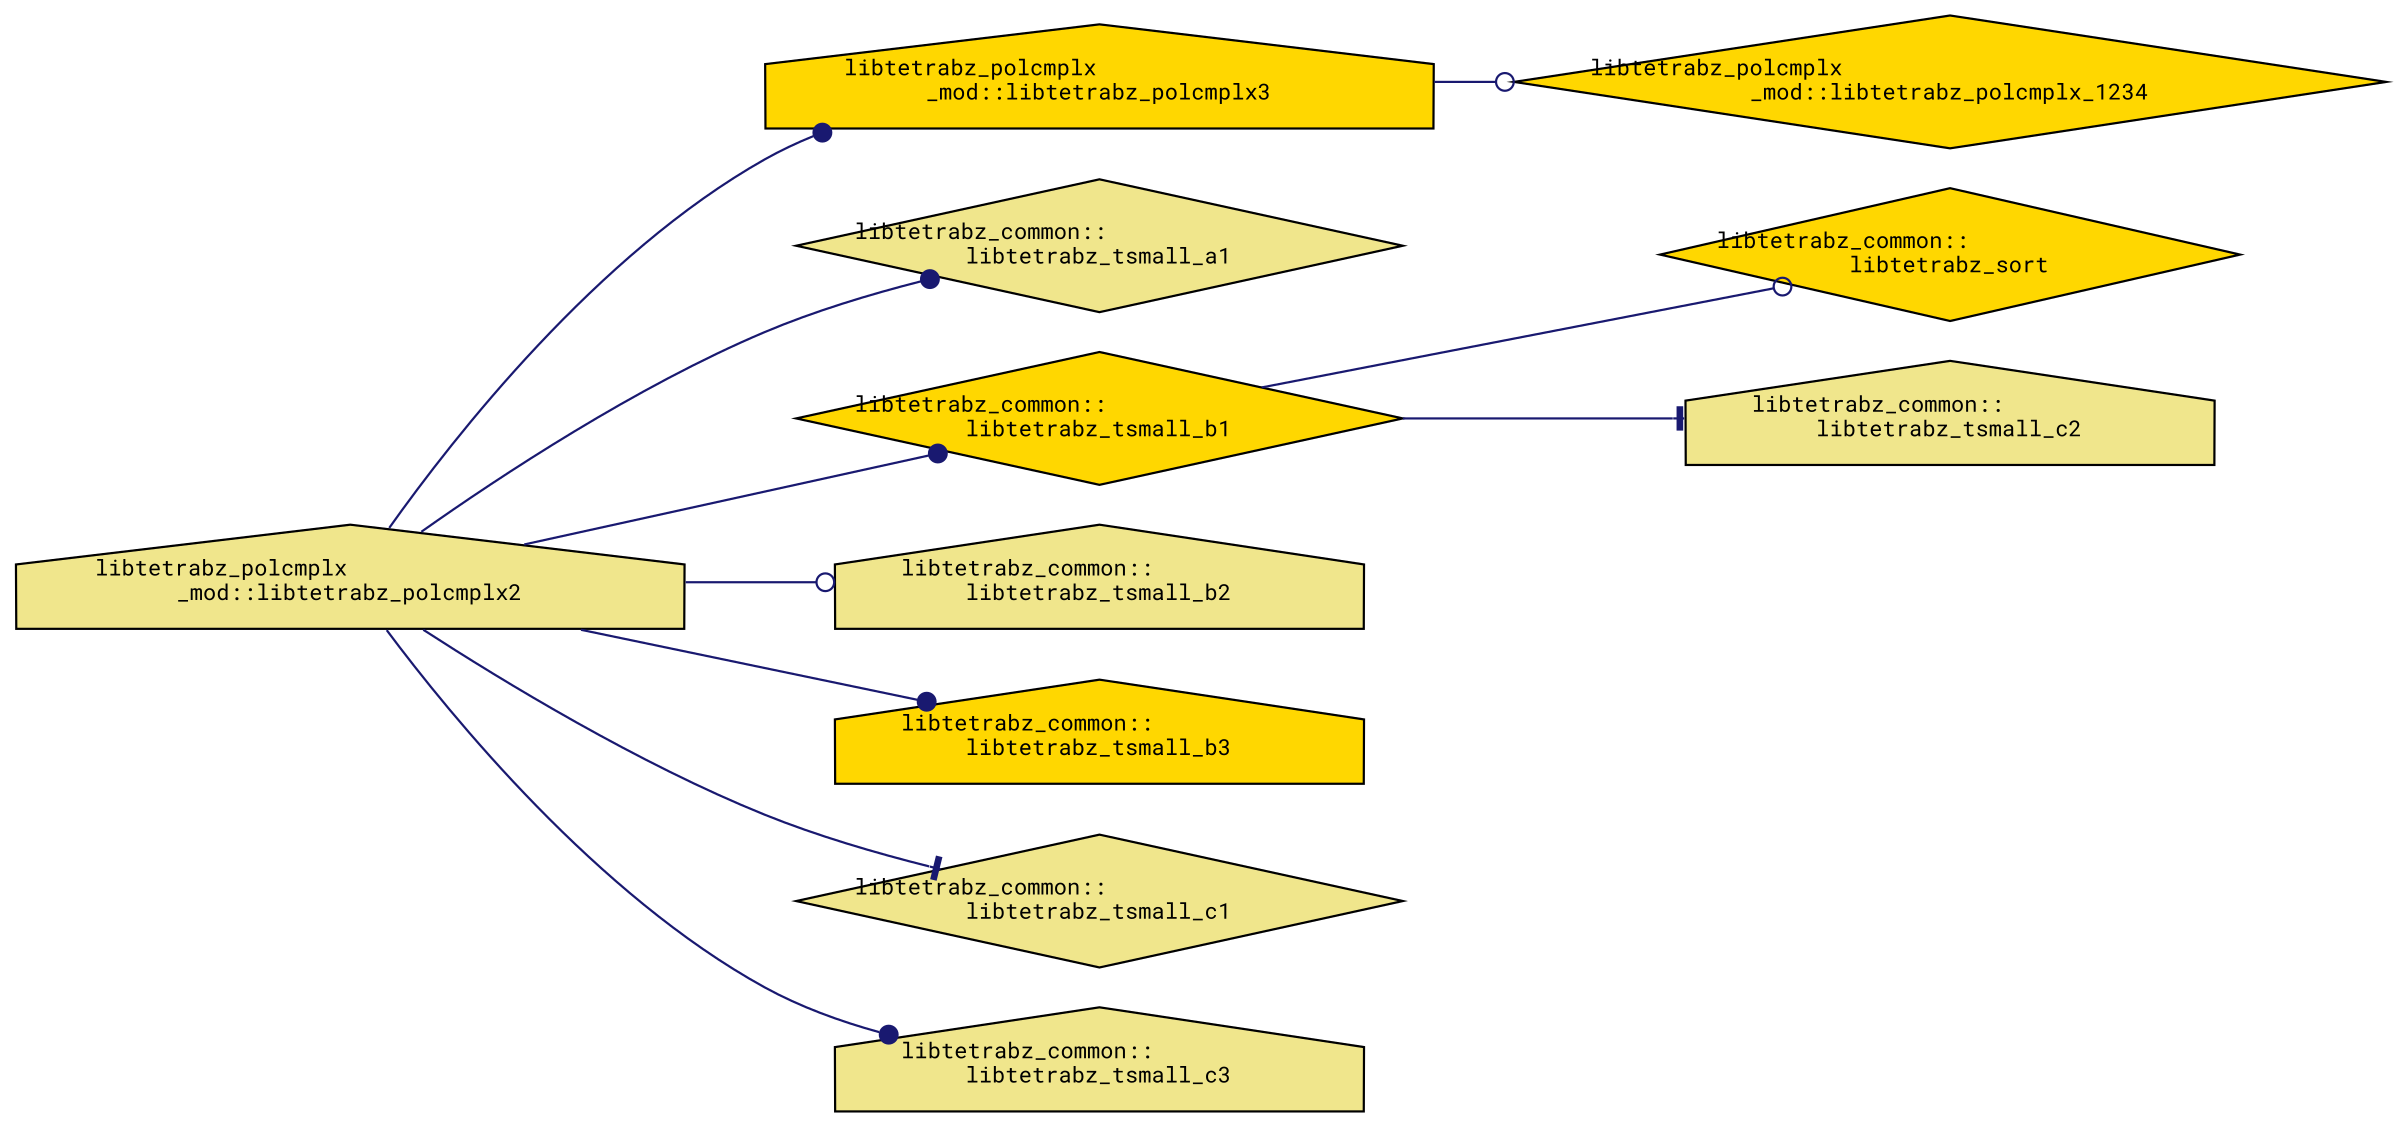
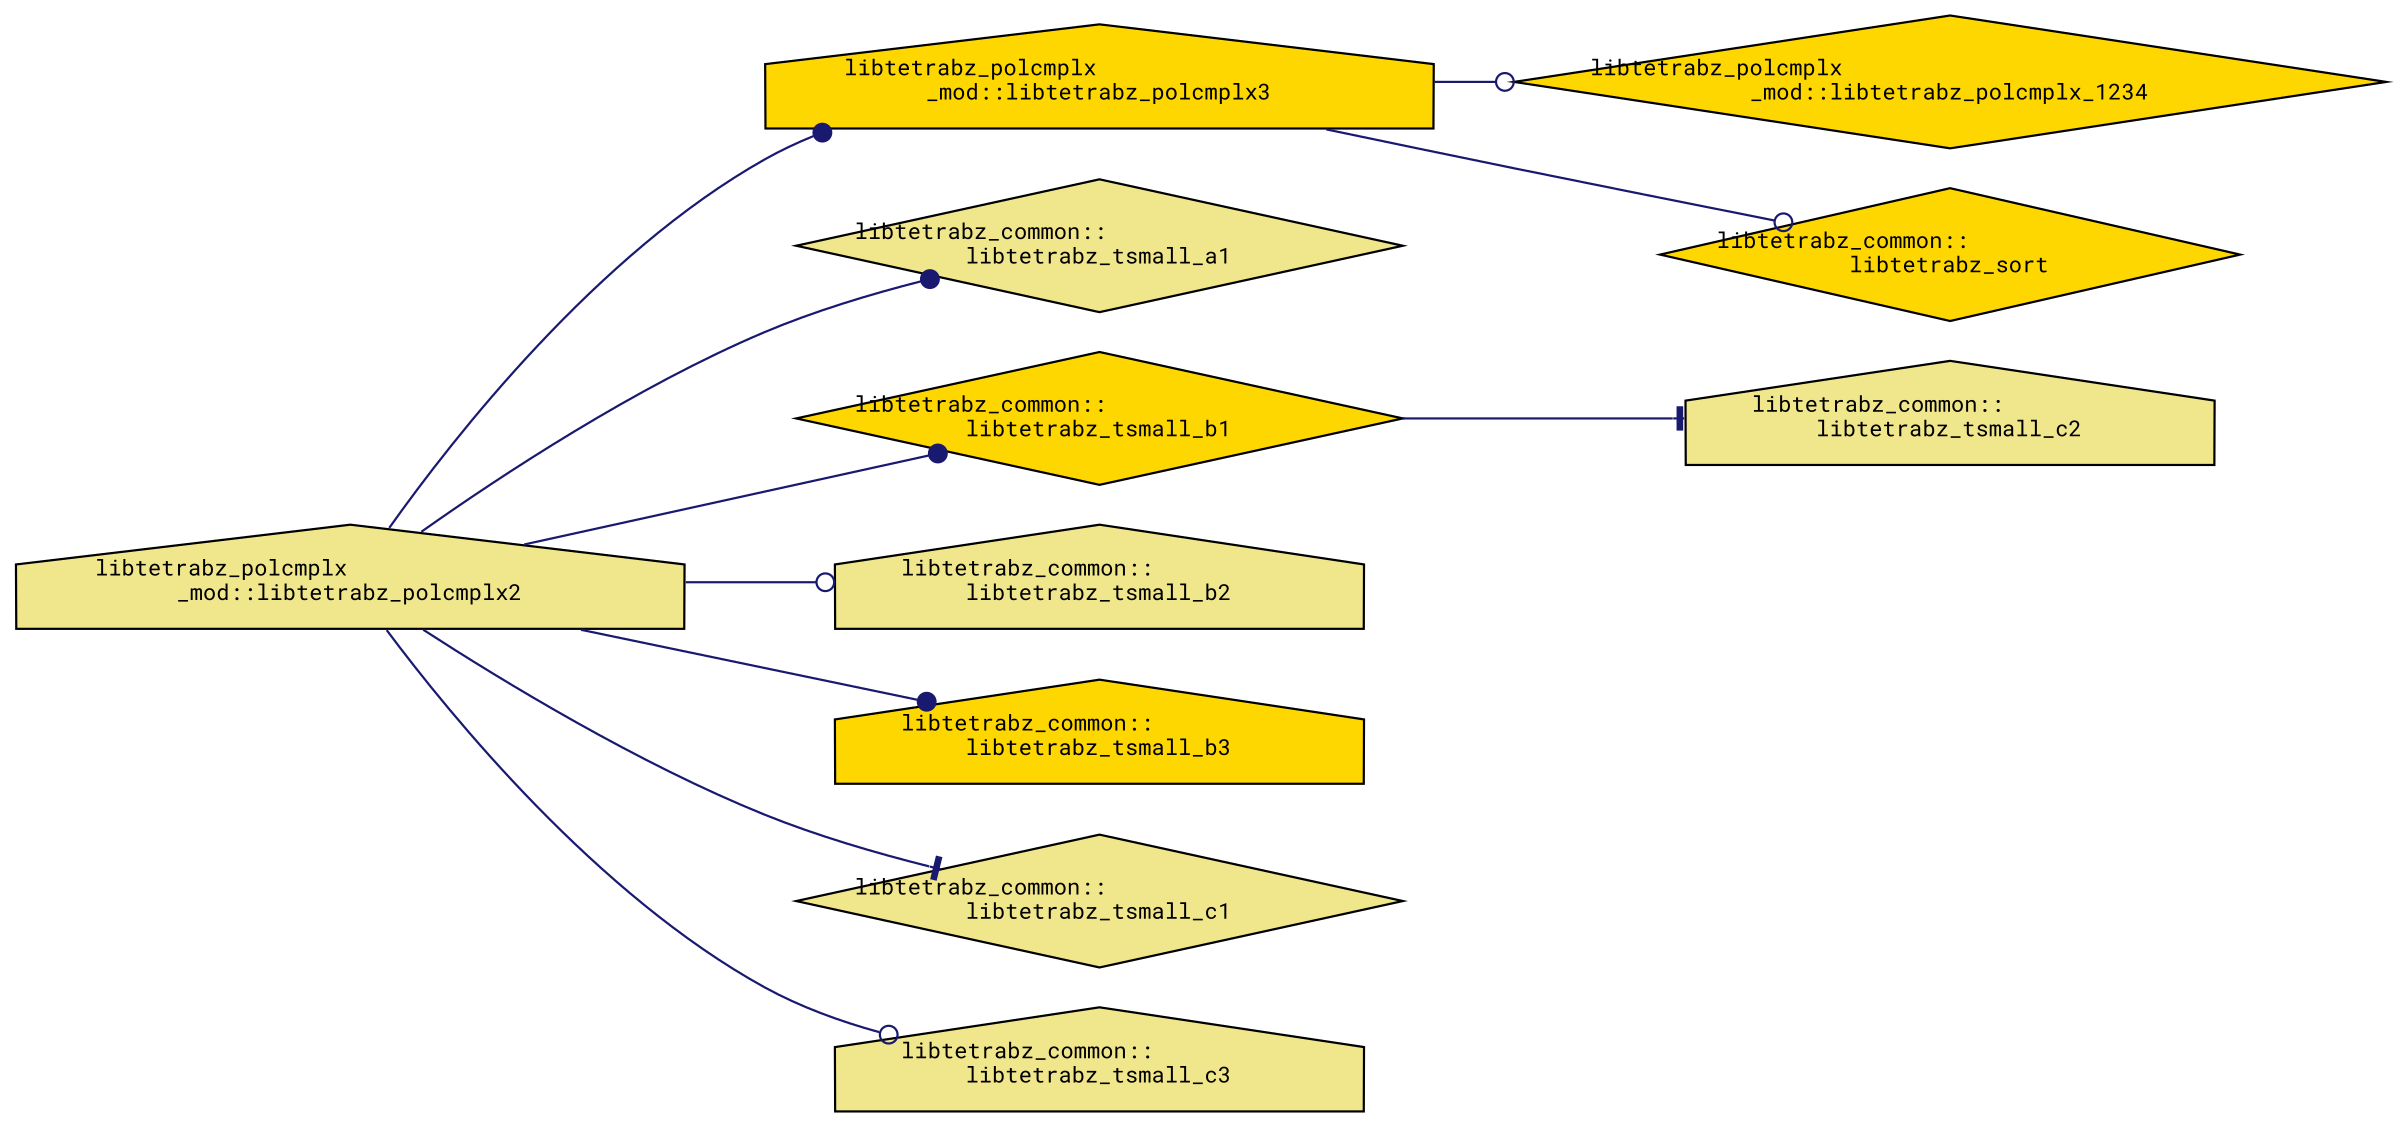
(1518, 338) -> (1550, 176)
(603, 870) -> (603, 870)
